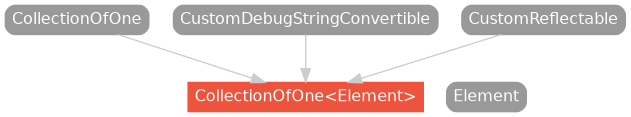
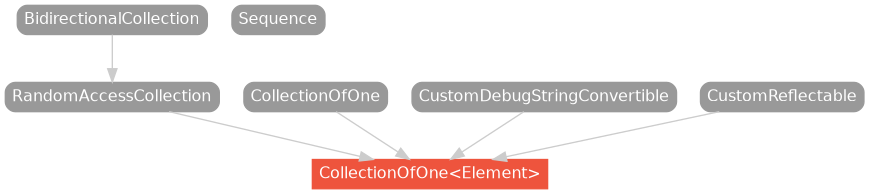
none -> (278, 20)
none -> (112, 97)
(486, 97) -> (112, 20)
